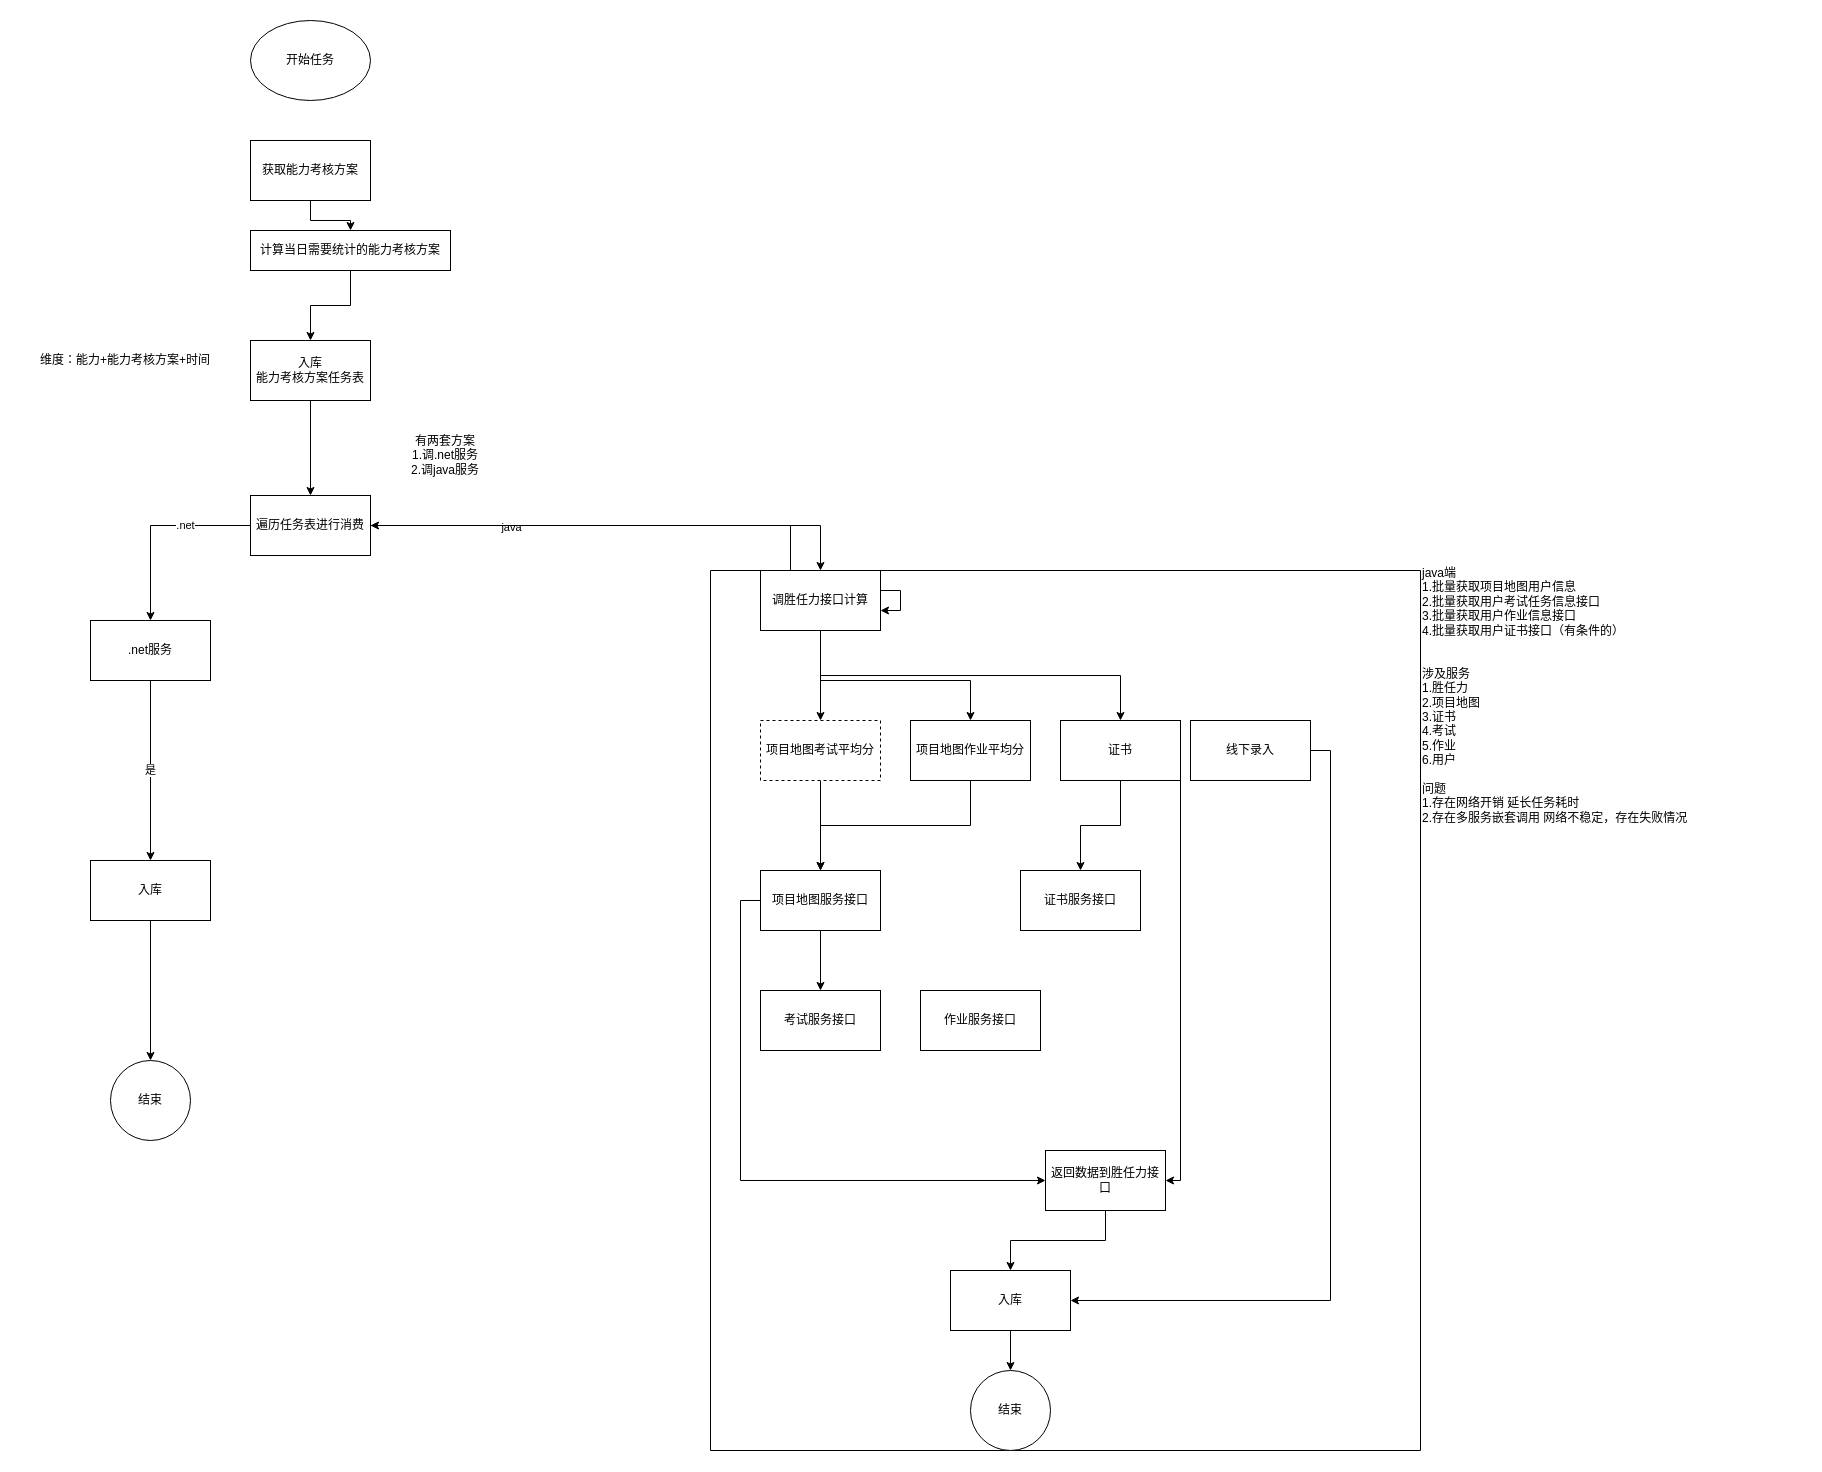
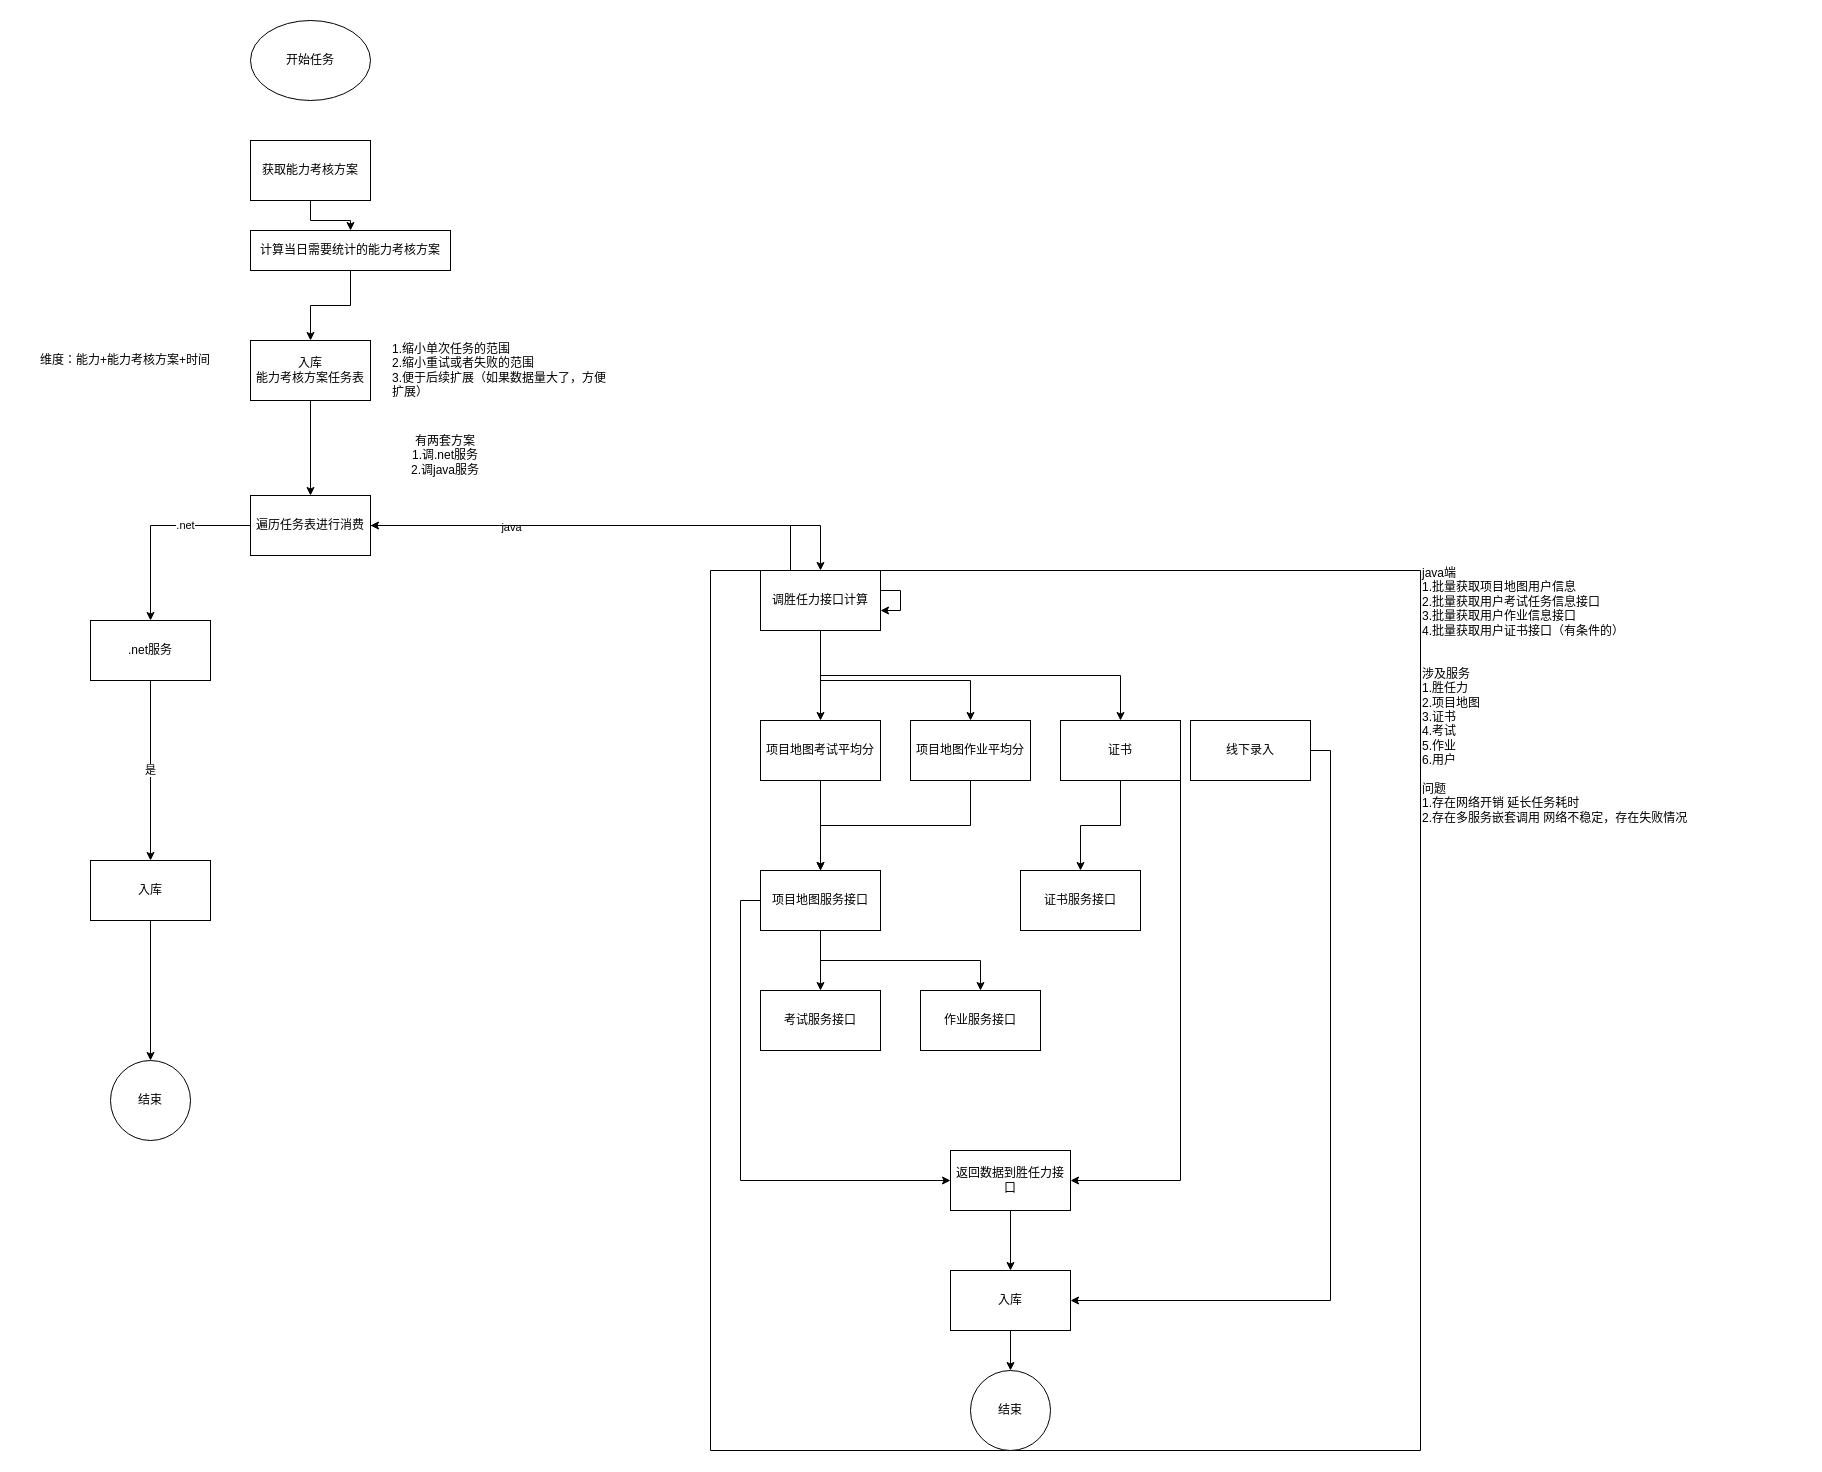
none -> (501, 371)
(821, 751) -> (821, 751)
none -> (913, 961)
(1106, 1181) -> (1011, 1181)
